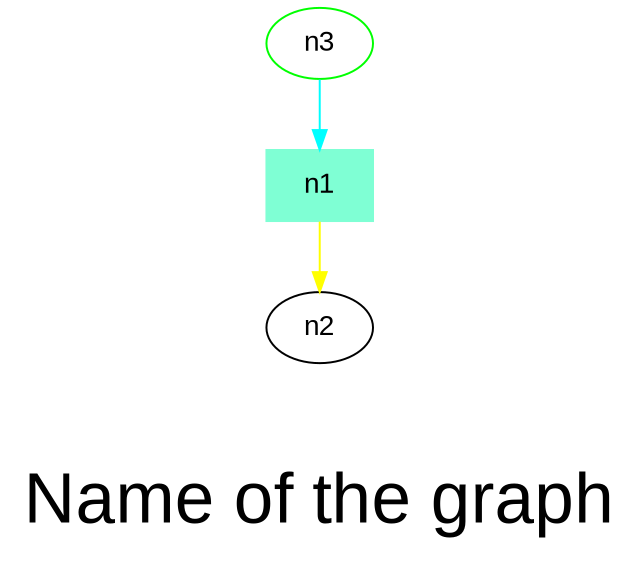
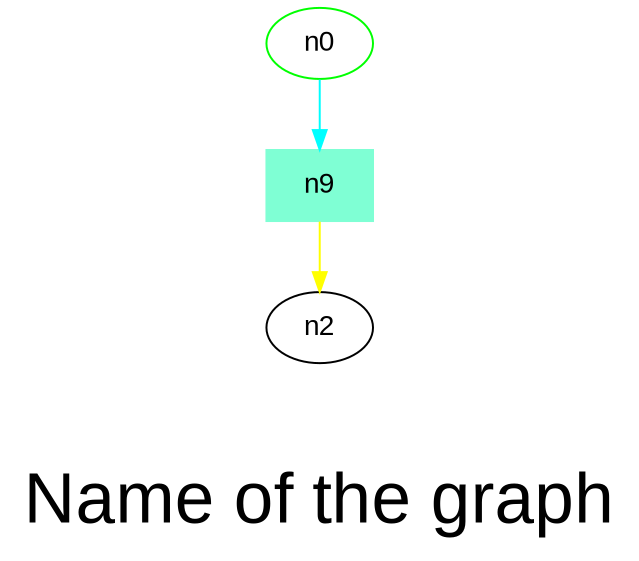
(320, 43) -> (320, 43)
(320, 186) -> (320, 186)
